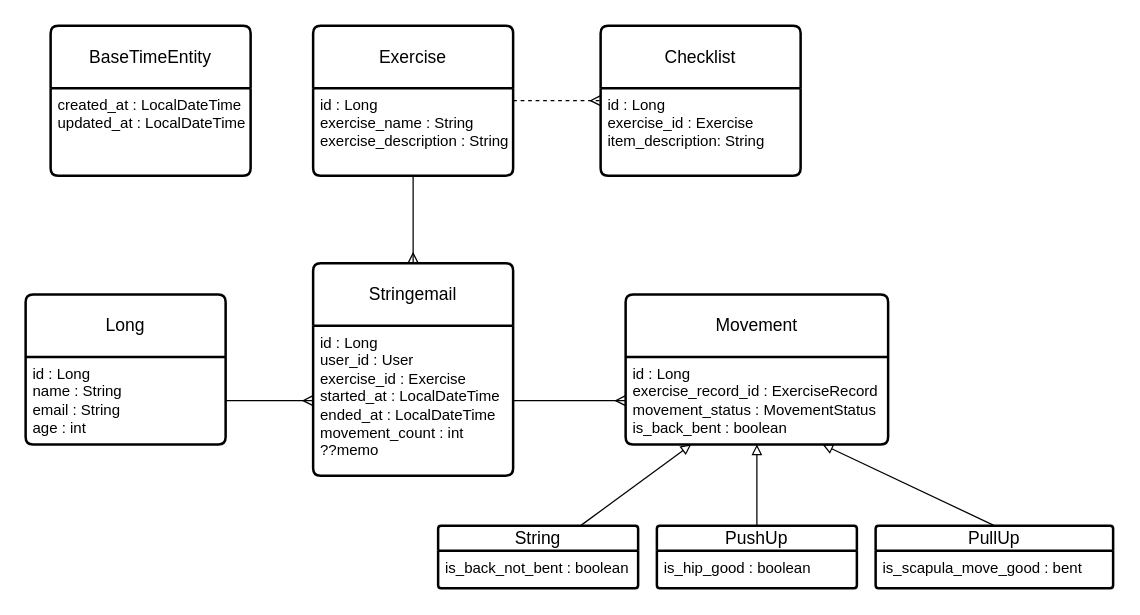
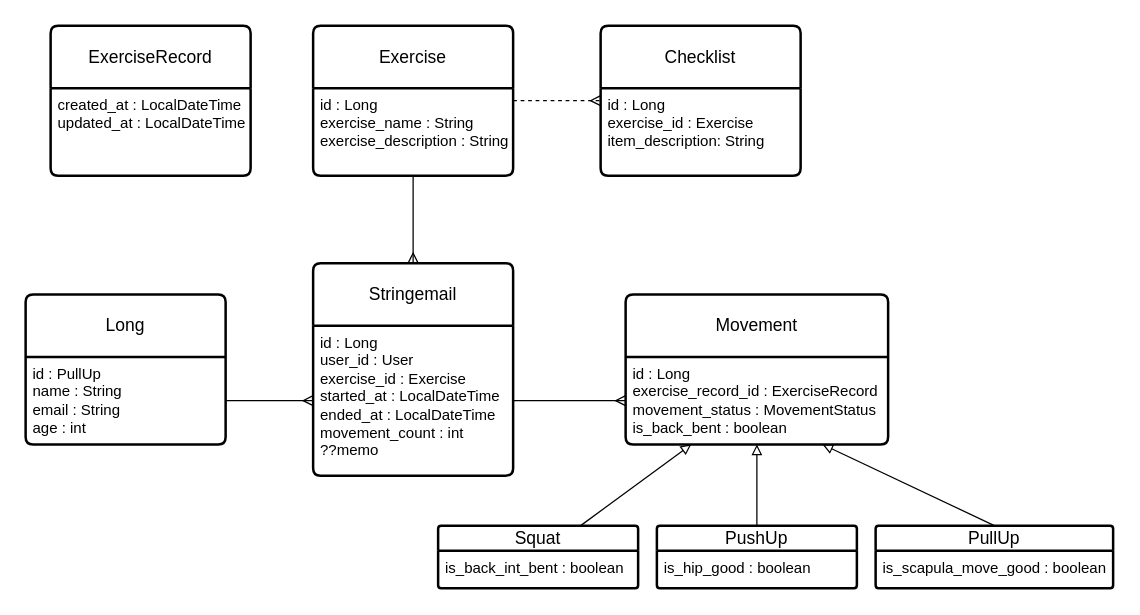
(151, 57) -> (151, 57)
(80, 402) -> (80, 402)
(538, 538) -> (538, 538)
(545, 568) -> (543, 568)
(987, 568) -> (997, 568)
